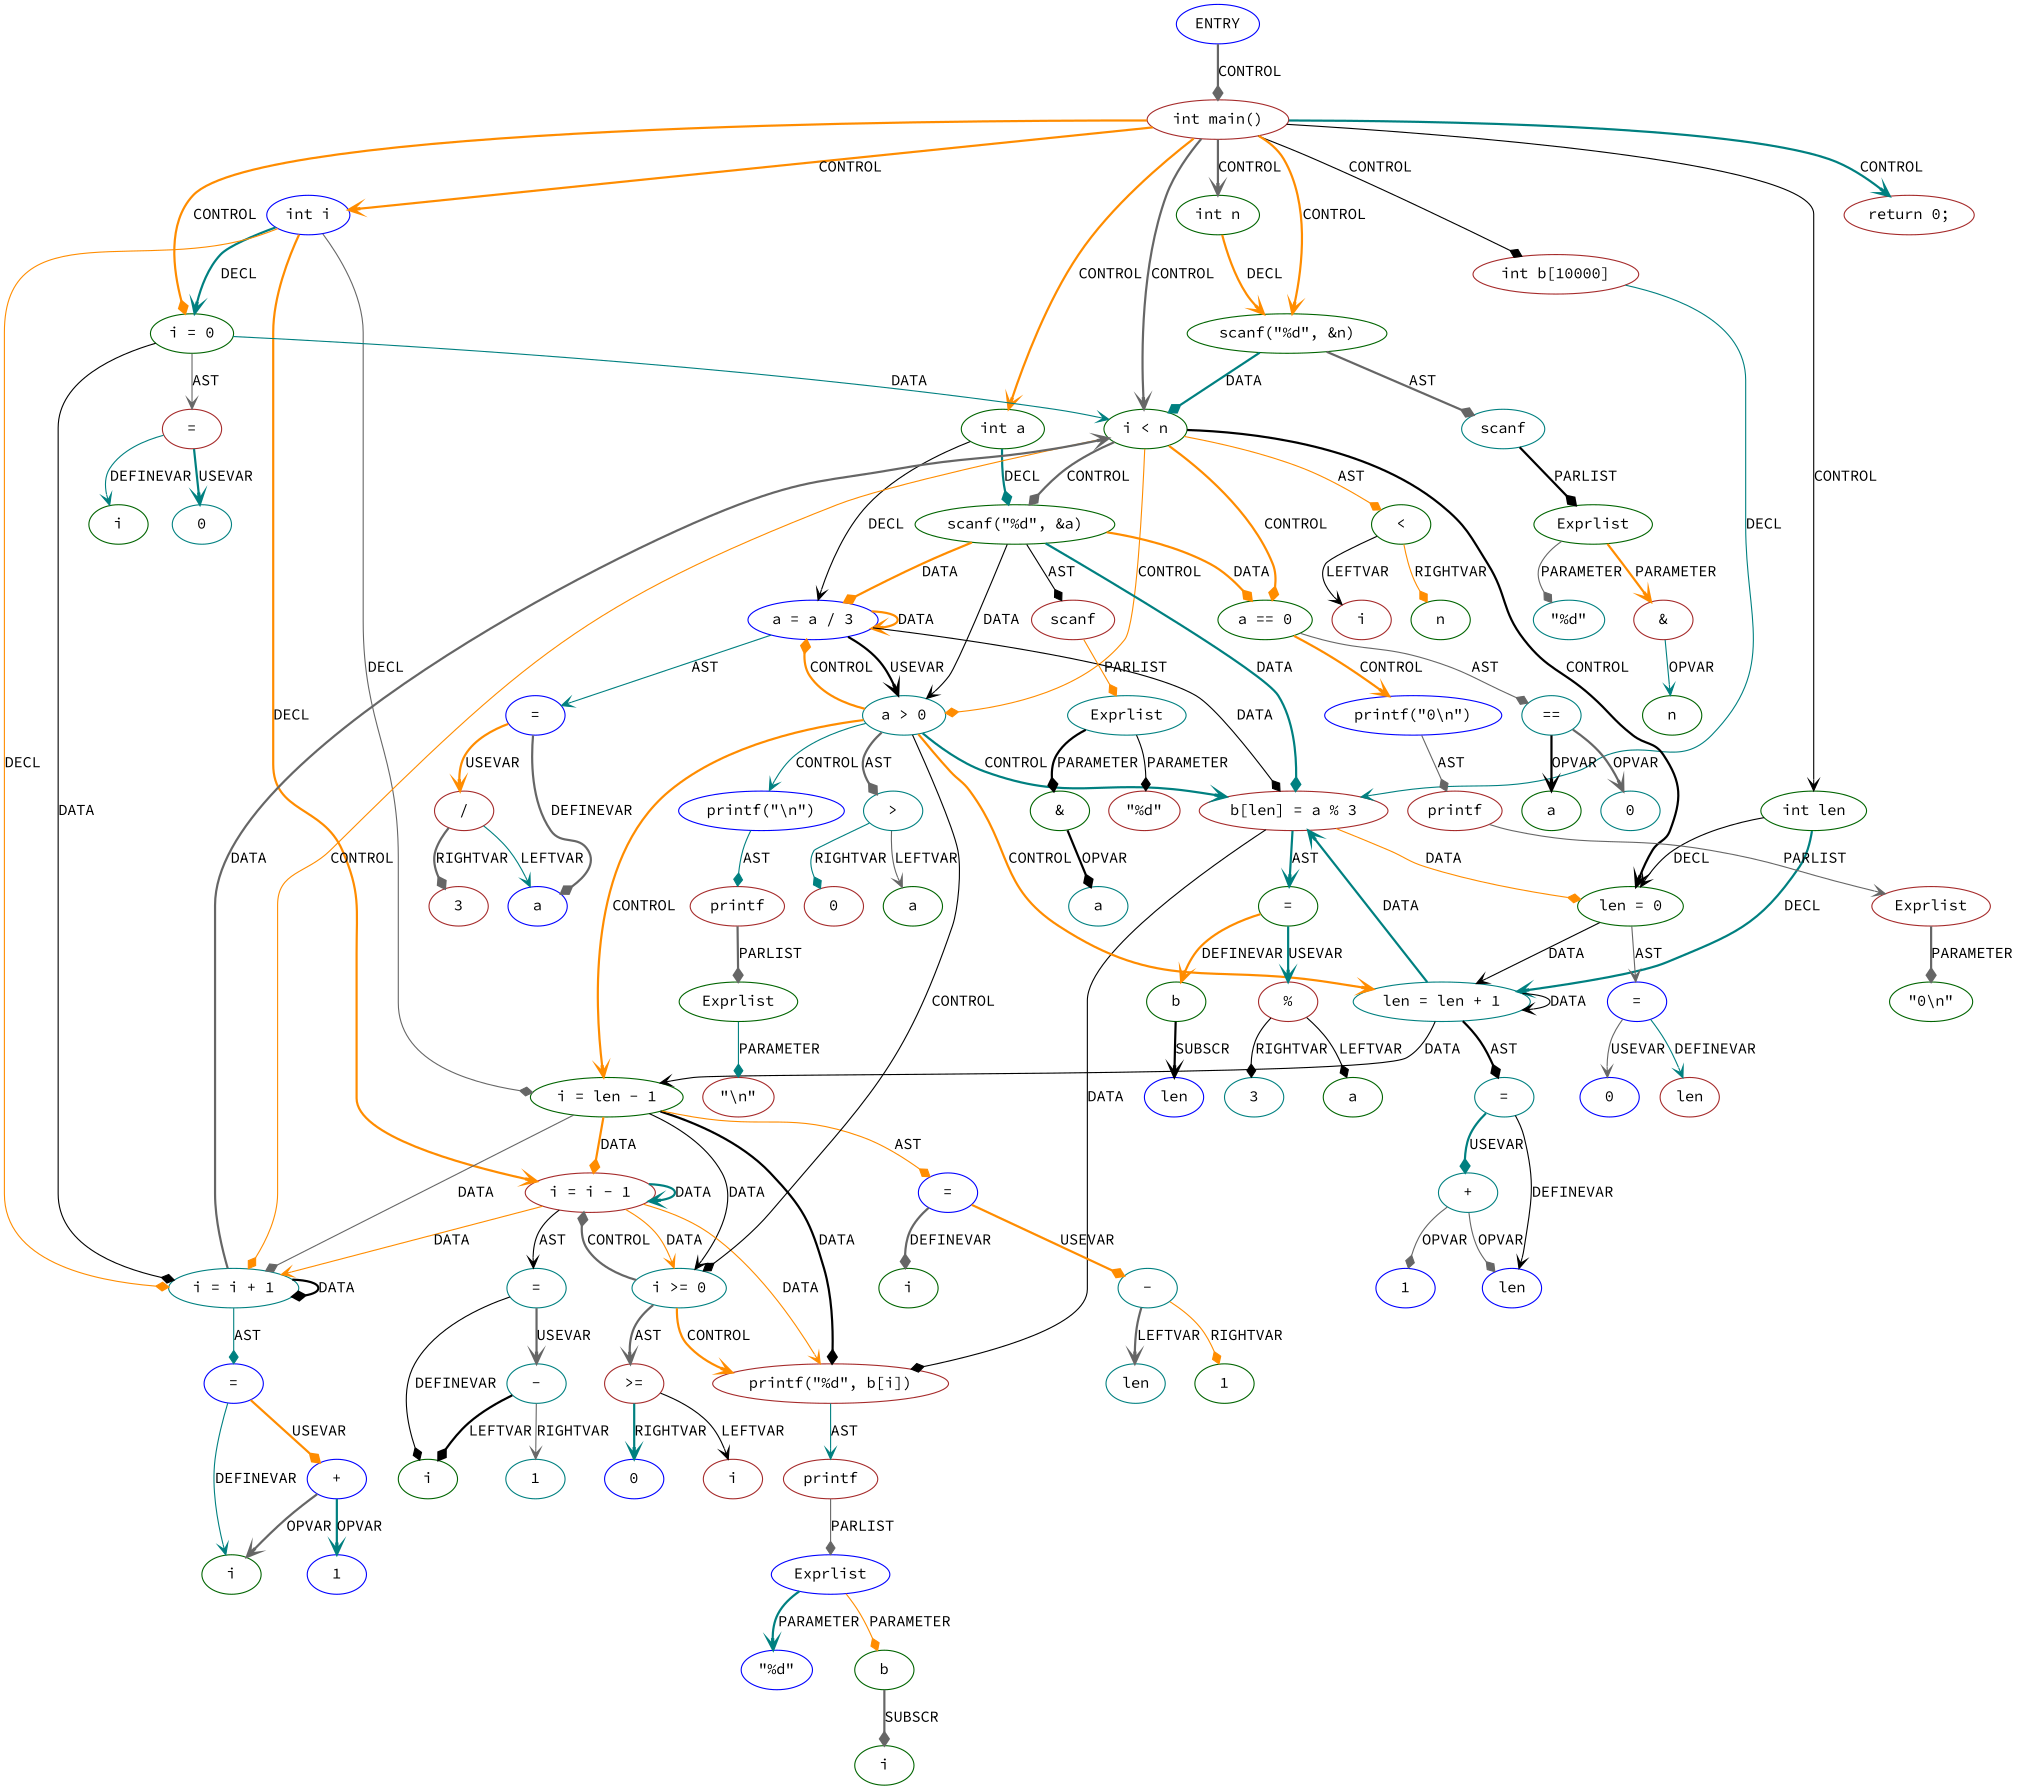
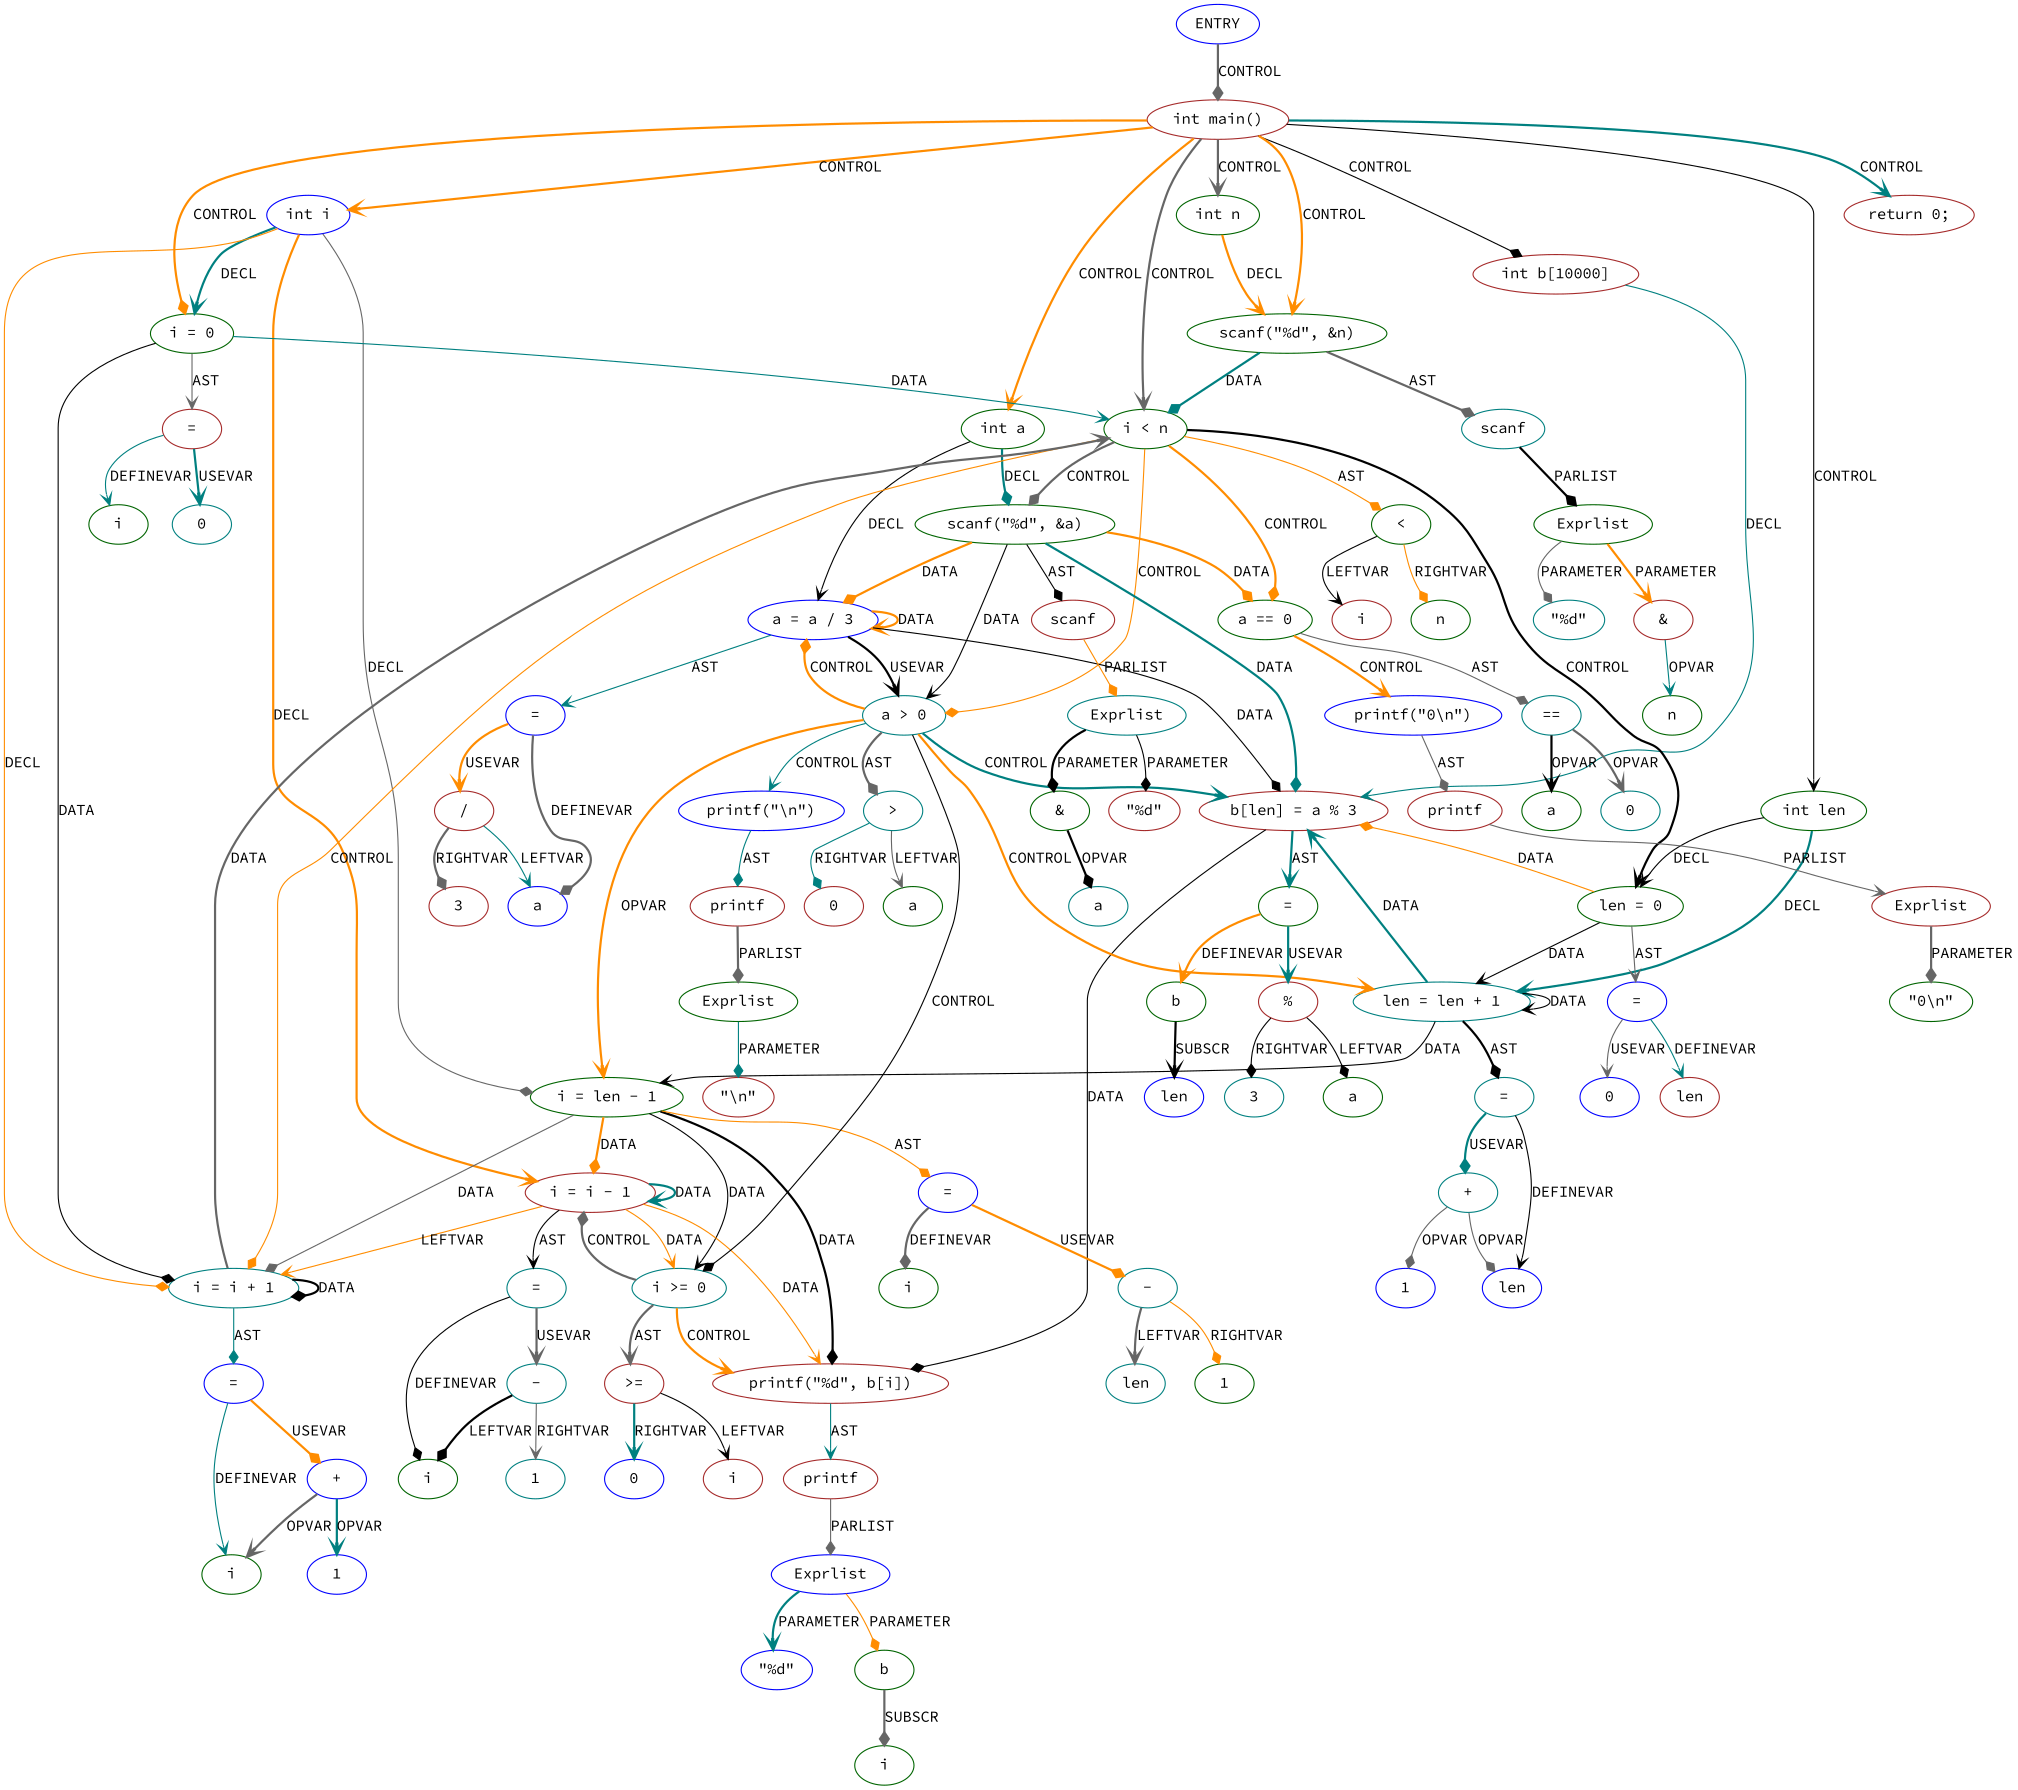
(1449, 874) -> (1485, 855)
(644, 906) -> (644, 906)
(452, 1240) -> (452, 1240)
